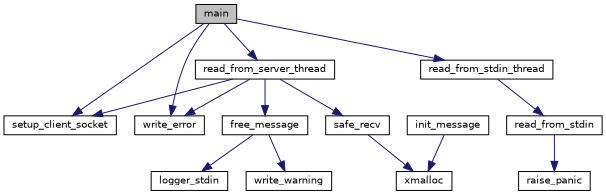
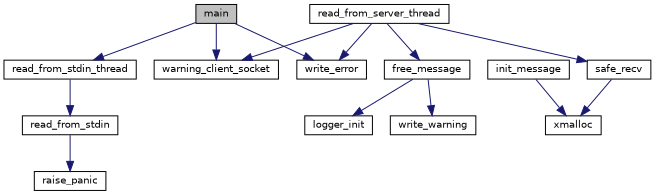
(237, 38) -> none
(60, 125) -> (216, 70)
(189, 181) -> (339, 125)
